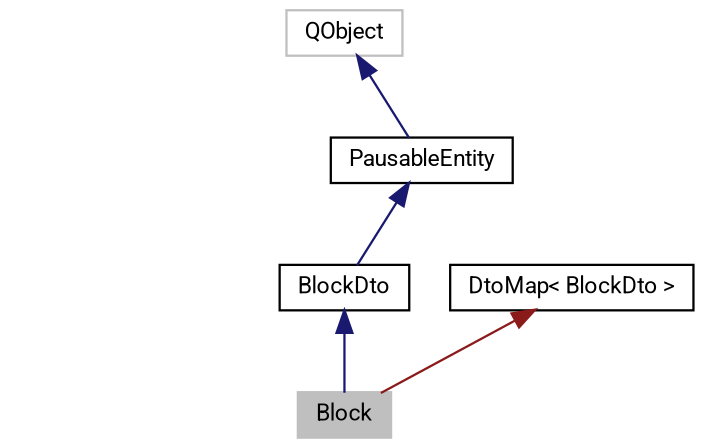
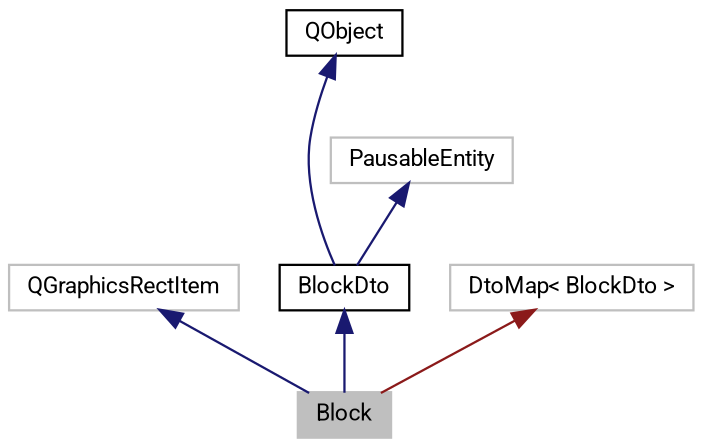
(344, 33) -> (344, 33)
(389, 106) -> (309, 172)
(422, 160) -> (422, 160)
none -> (124, 288)
(572, 288) -> (572, 288)
